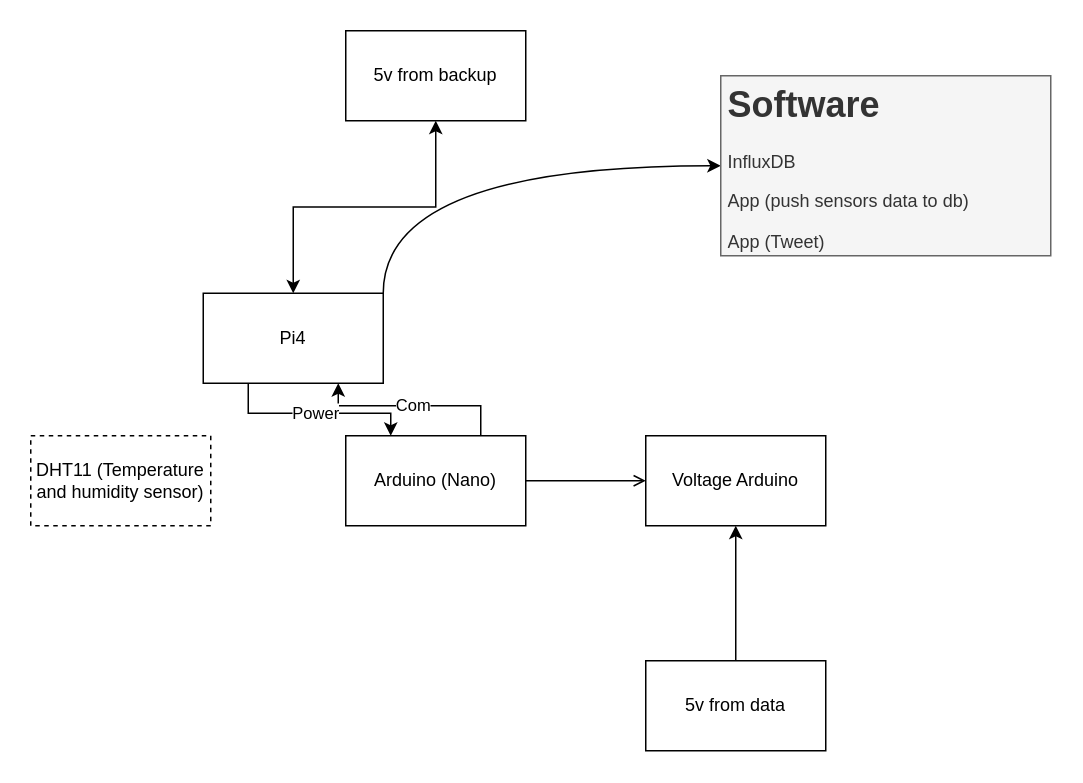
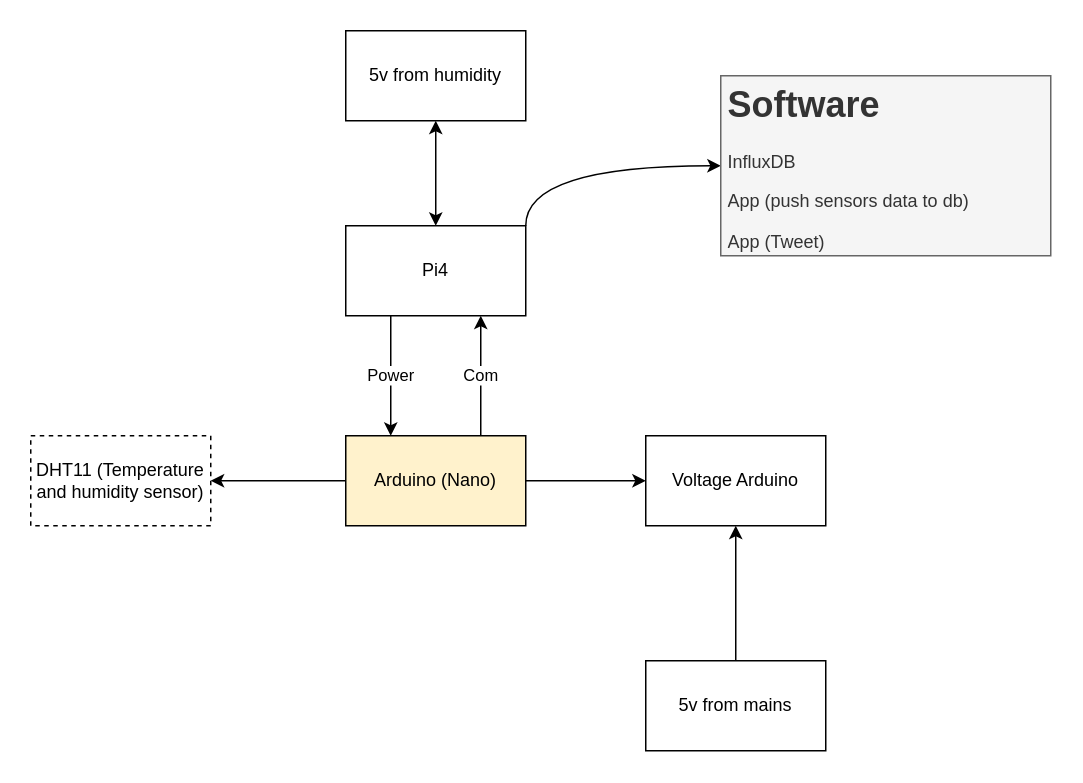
(436, 76) -> (436, 76)
(293, 338) -> (436, 271)
none -> (284, 481)
(436, 481) -> (436, 481)
(636, 481) -> (634, 481)
(736, 706) -> (736, 706)
